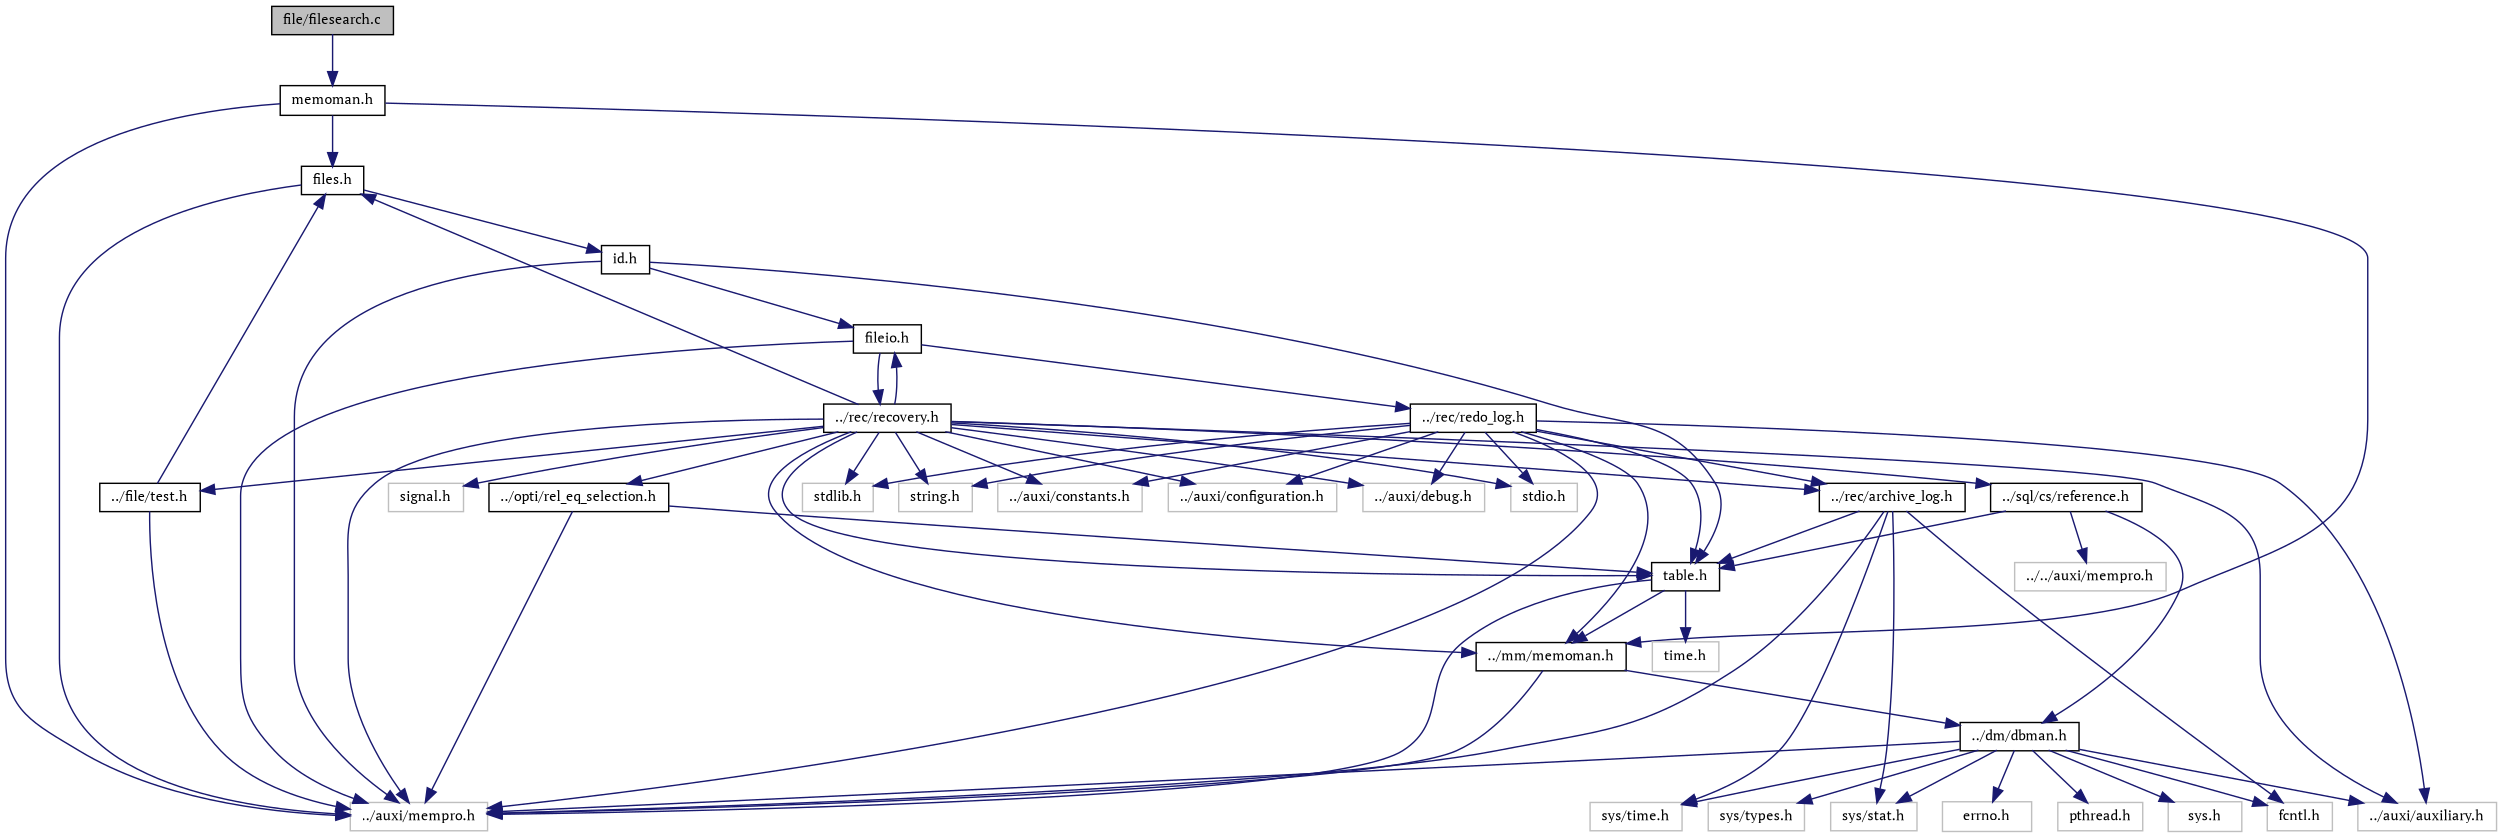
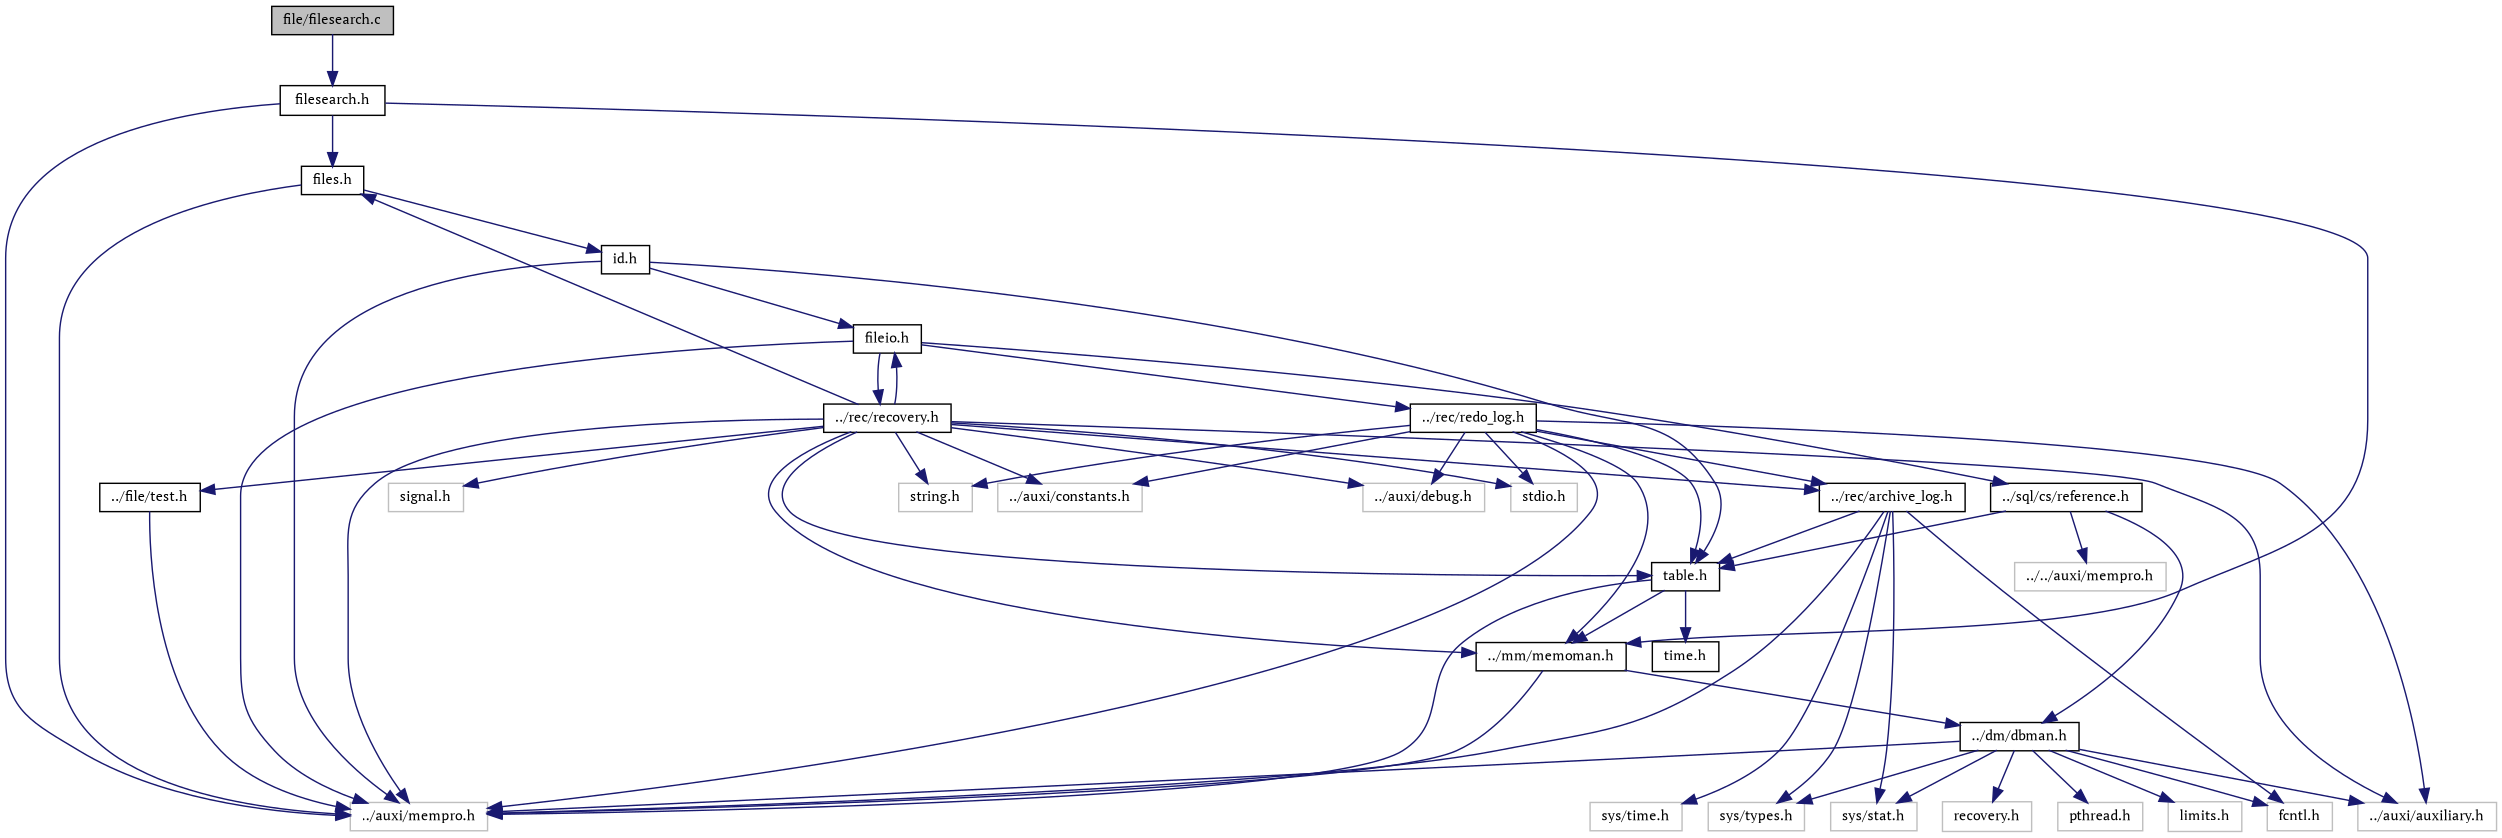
(333, 100) -> (333, 100)
(238, 345) -> none
(1464, 444) -> (1460, 393)
(579, 497) -> none
(838, 497) -> none
(1253, 497) -> none
(1686, 657) -> (1686, 657)
none -> (1862, 663)
(1828, 775) -> none
(1987, 817) -> (1987, 817)
(2205, 817) -> (2205, 817)
